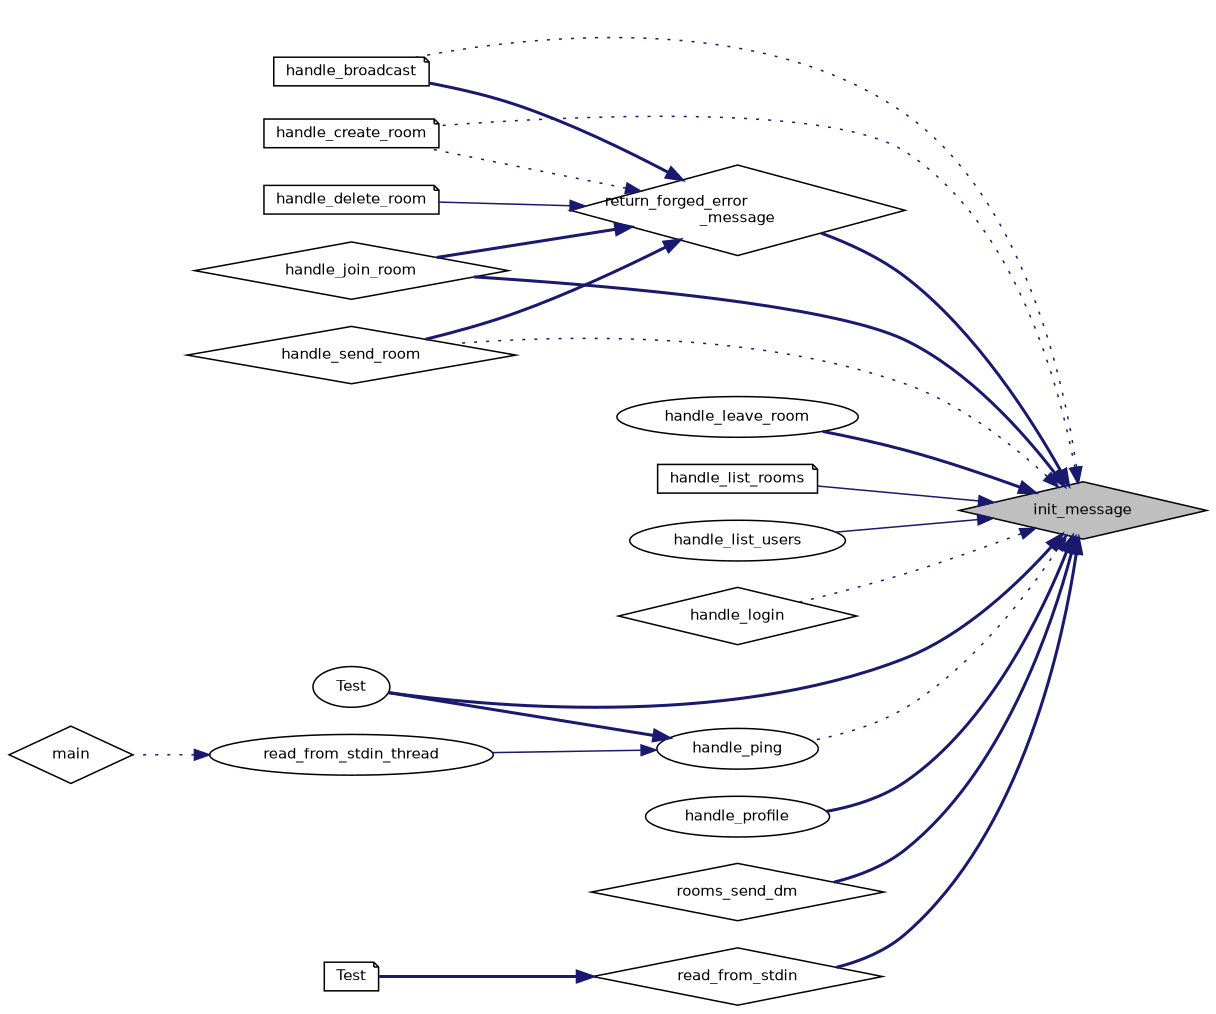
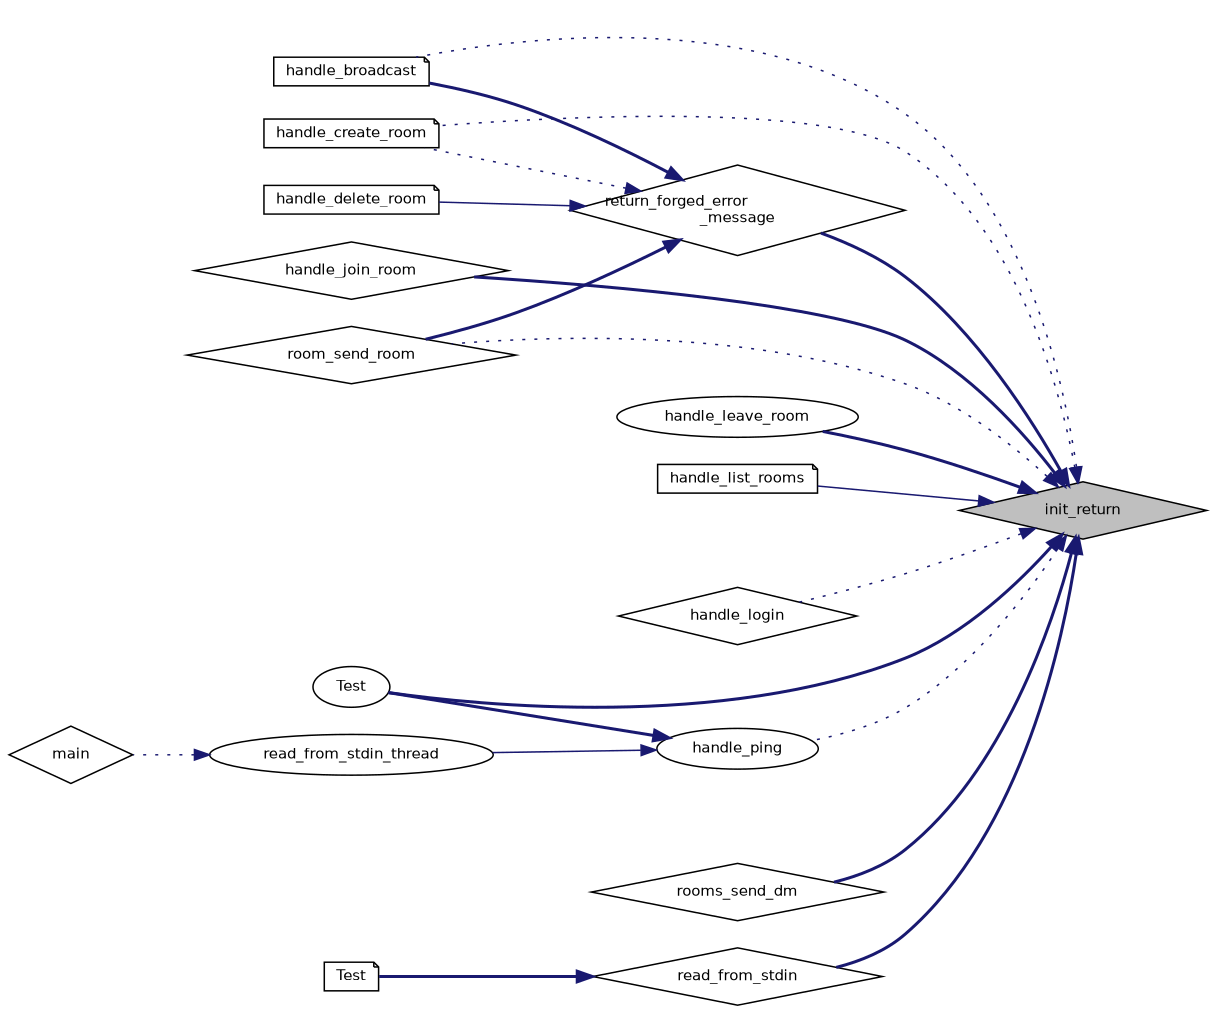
(526, 243) -> none
(351, 355) -> (351, 355)
(1083, 510) -> (1083, 510)
(738, 541) -> none
(738, 817) -> none
